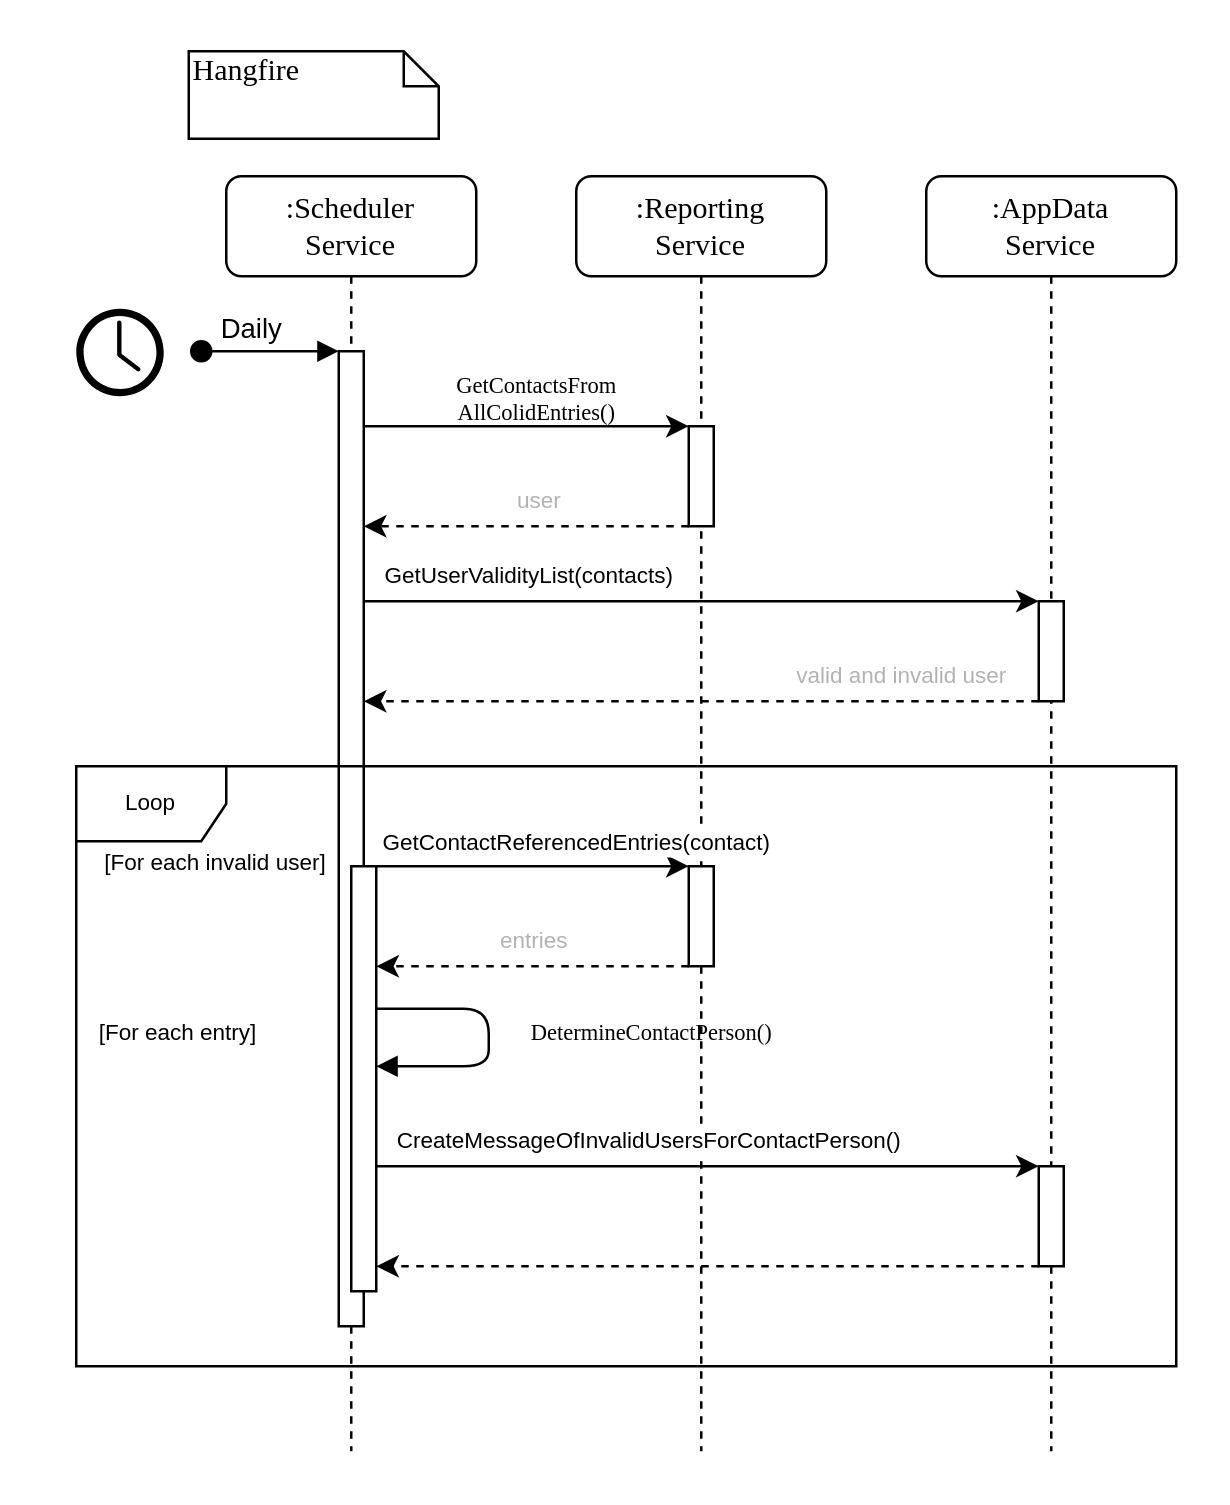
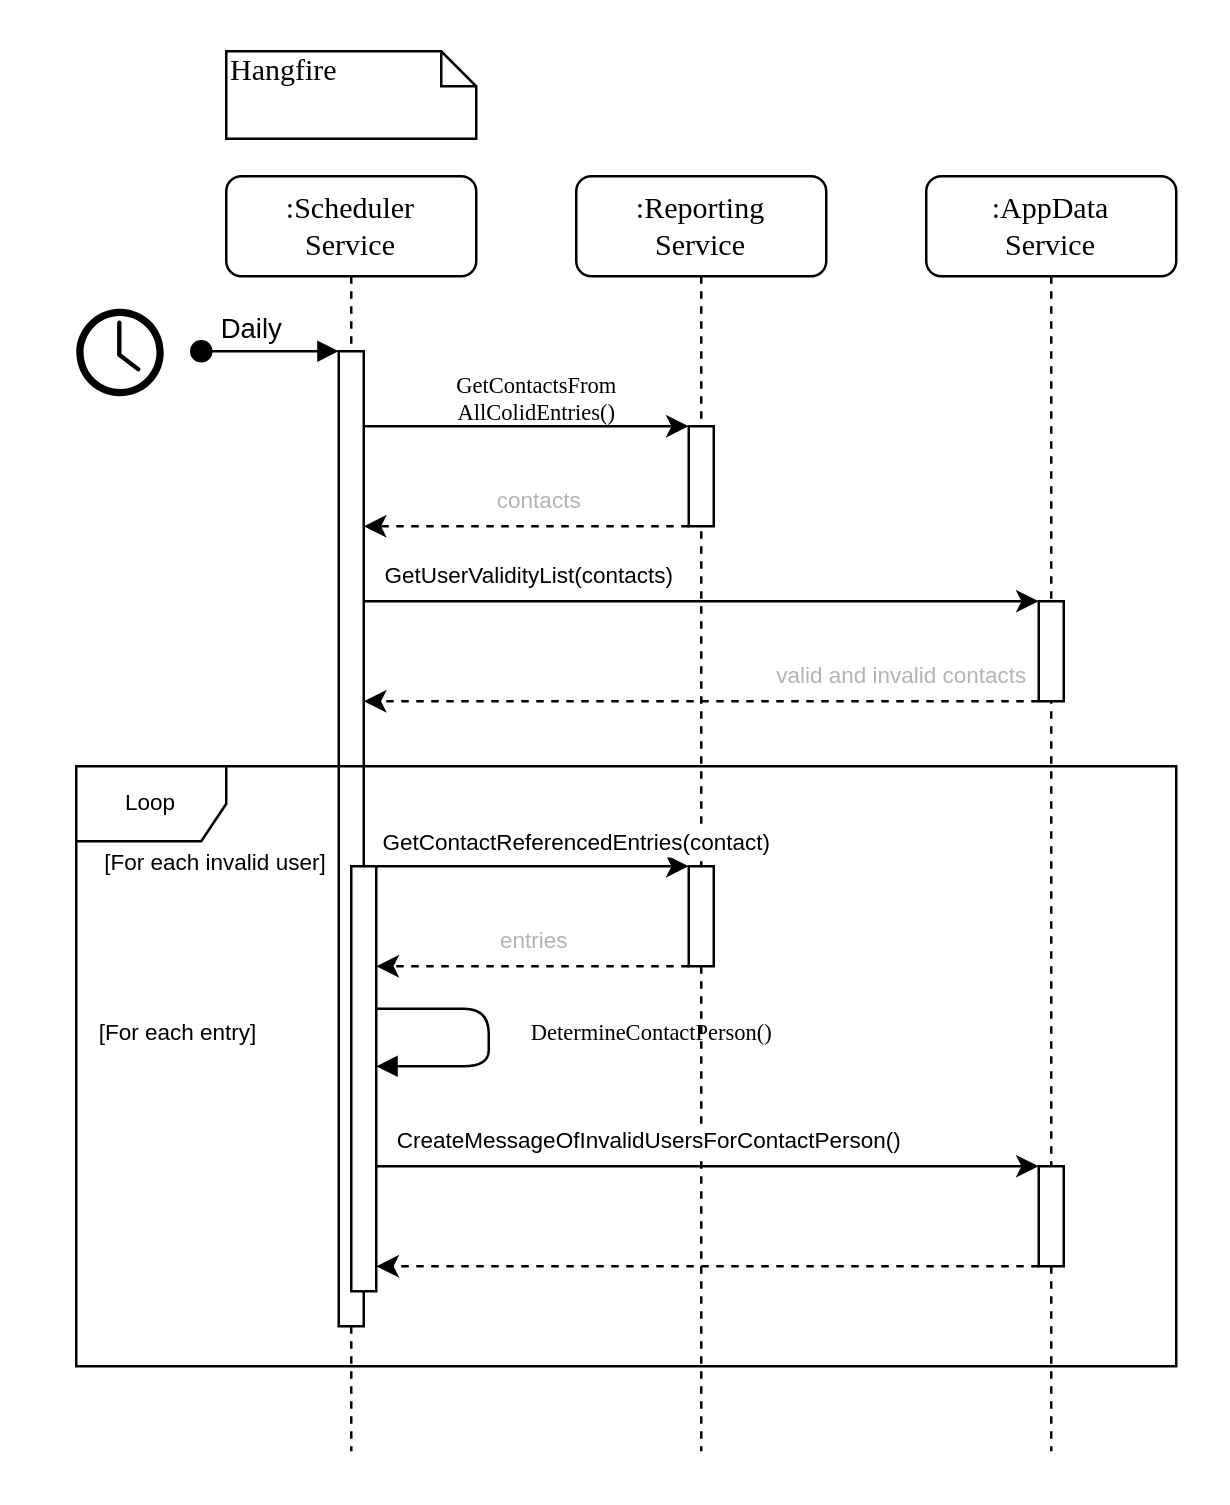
(314, 95) -> (351, 95)
(540, 501) -> (540, 501)
(903, 676) -> (903, 676)
